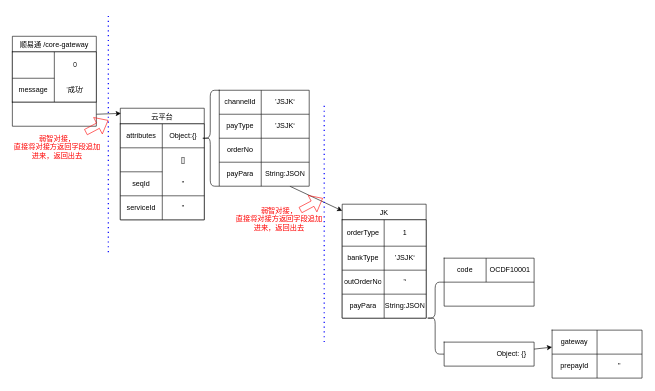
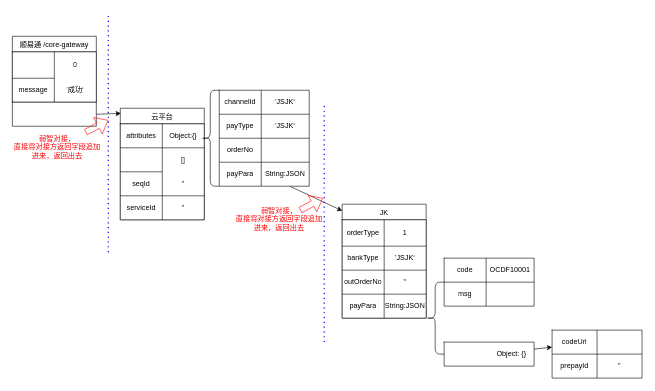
none -> (465, 294)
(575, 342) -> (575, 342)
